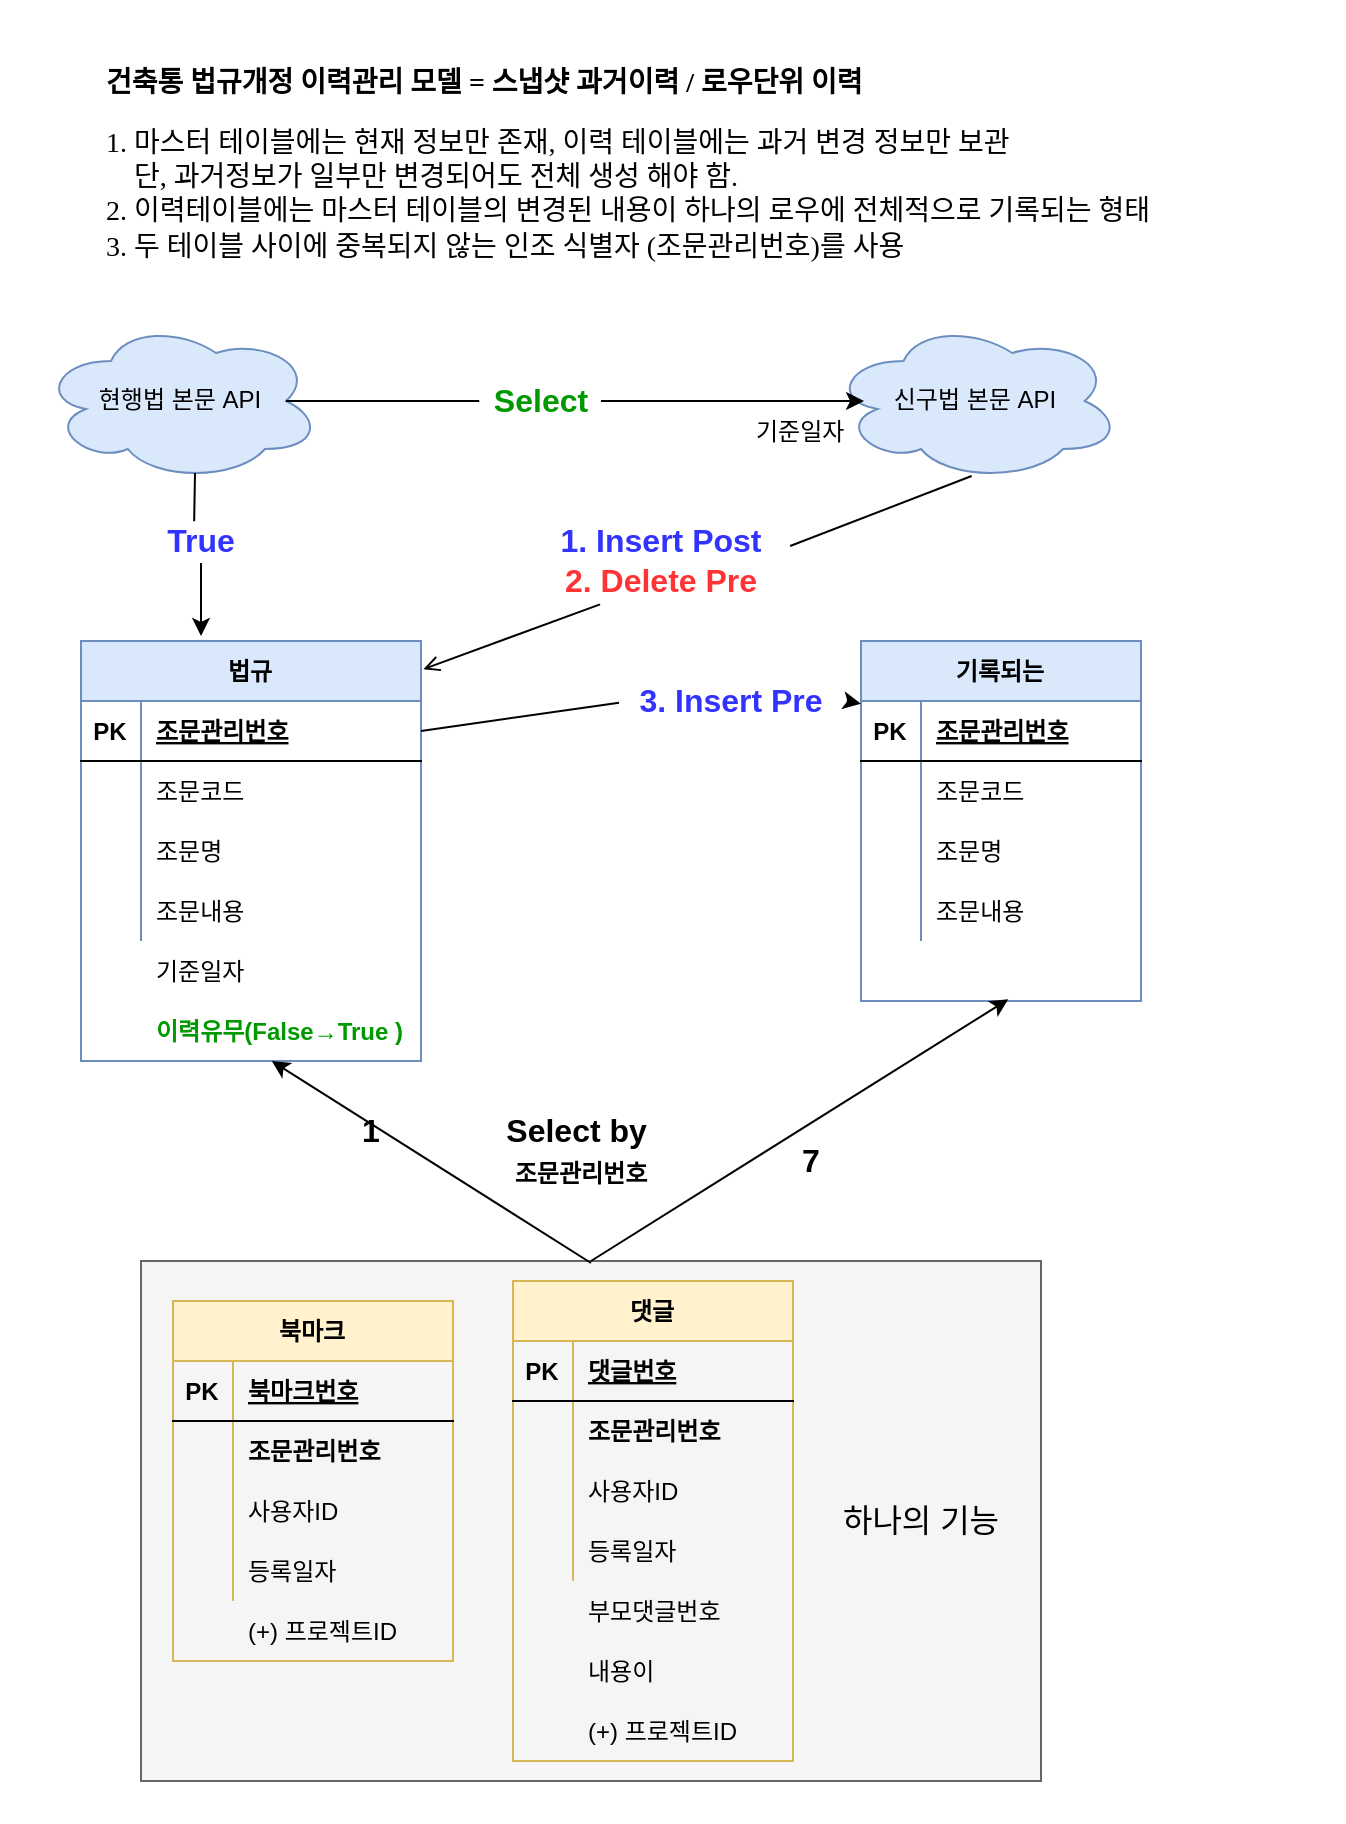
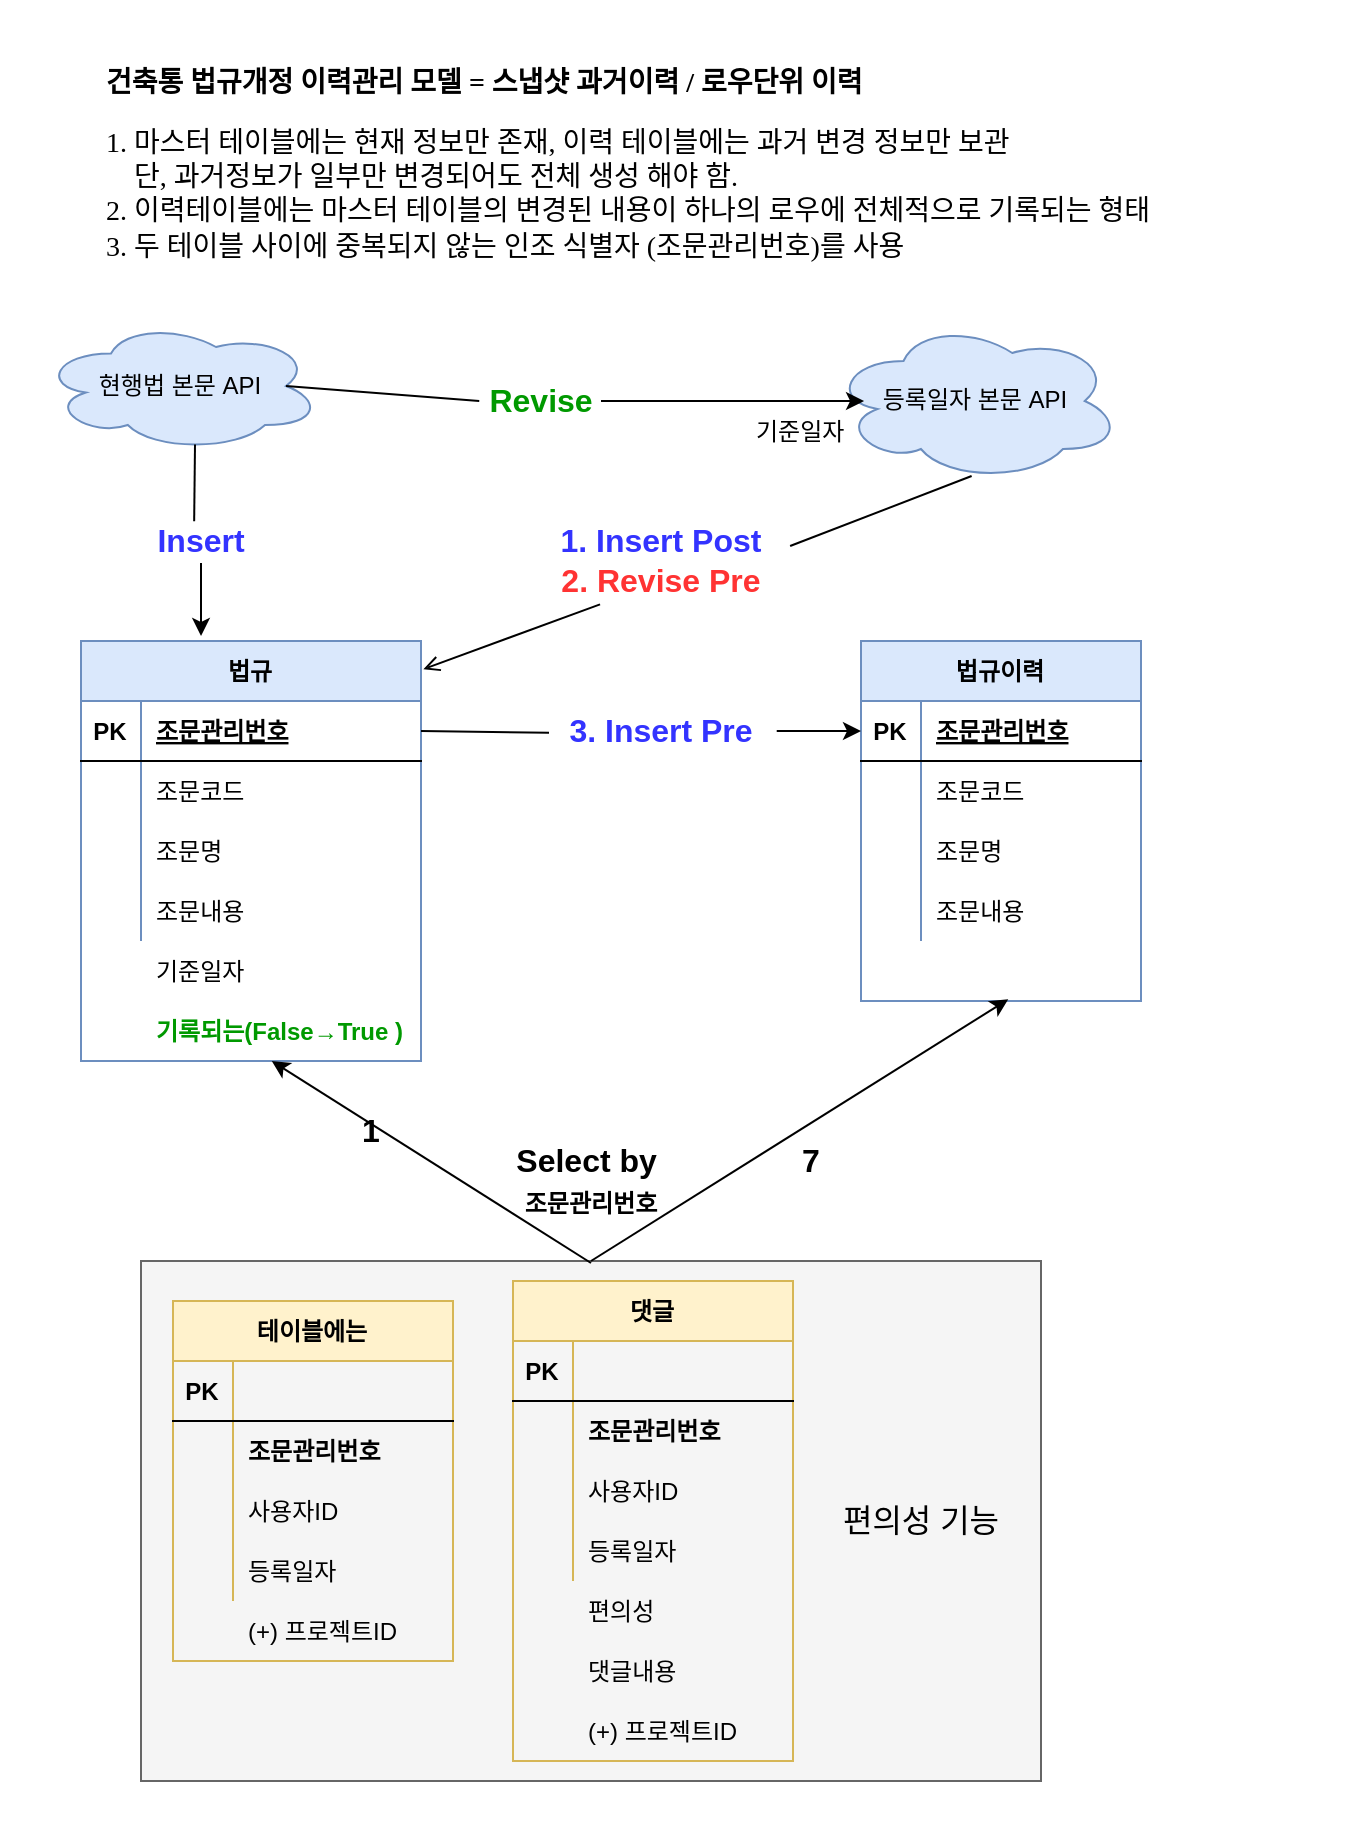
(181, 401) -> (181, 386)
(542, 401) -> (542, 401)
(976, 401) -> (976, 401)
(202, 541) -> (202, 541)
(662, 561) -> (662, 561)
(1000, 672) -> (1000, 672)
(731, 701) -> (661, 731)
(285, 1032) -> (285, 1032)
(581, 1151) -> (591, 1181)
(312, 1332) -> (312, 1332)
(683, 1371) -> none
(343, 1391) -> none
(922, 1521) -> (922, 1521)
(660, 1612) -> (624, 1612)
(624, 1672) -> (636, 1672)
